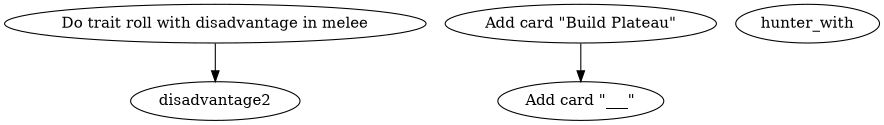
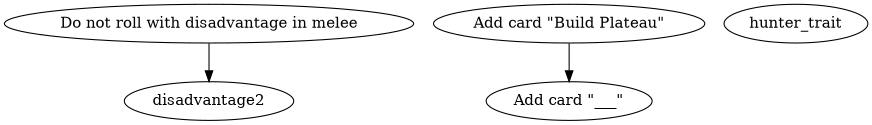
(215, 24) -> (209, 24)
(808, 24) -> (796, 24)
